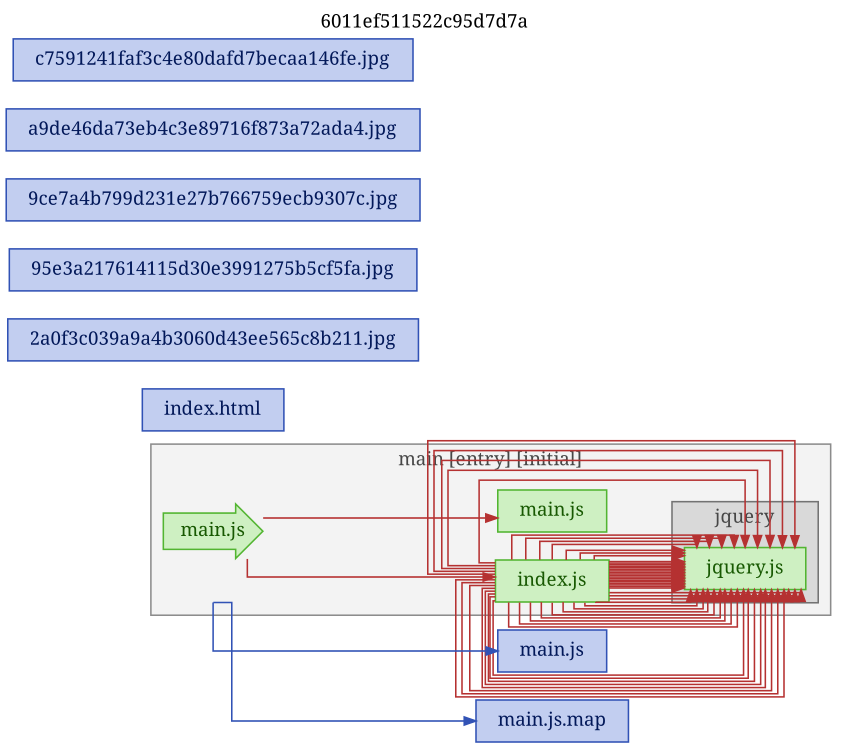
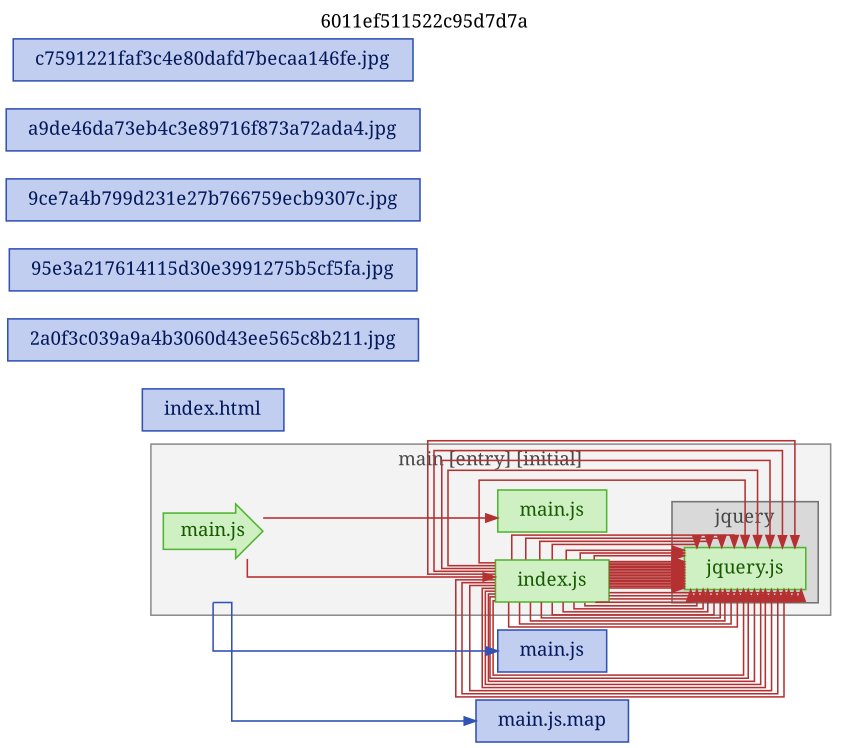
(213, 60) -> (213, 60)
